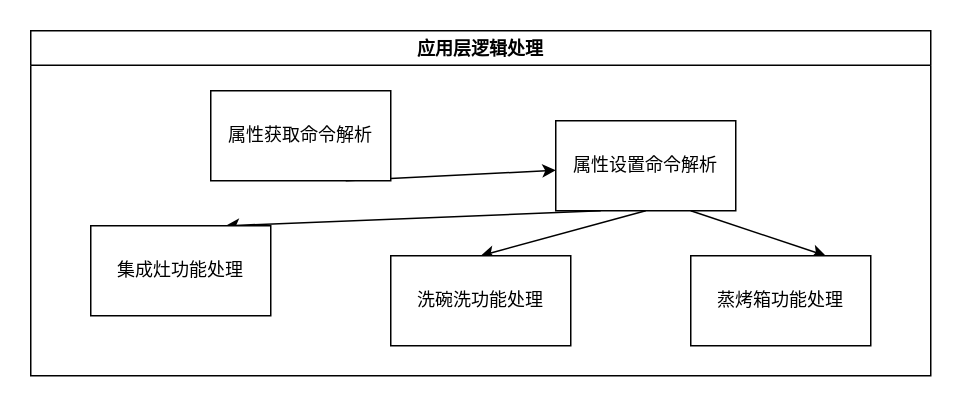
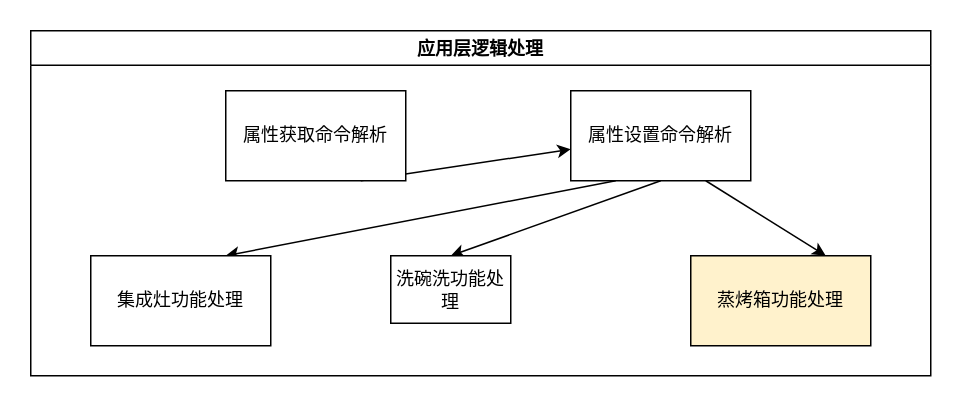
(301, 136) -> (316, 136)
(646, 166) -> (661, 136)
(181, 271) -> (181, 301)
(481, 301) -> (451, 290)
(781, 301) -> (781, 301)
